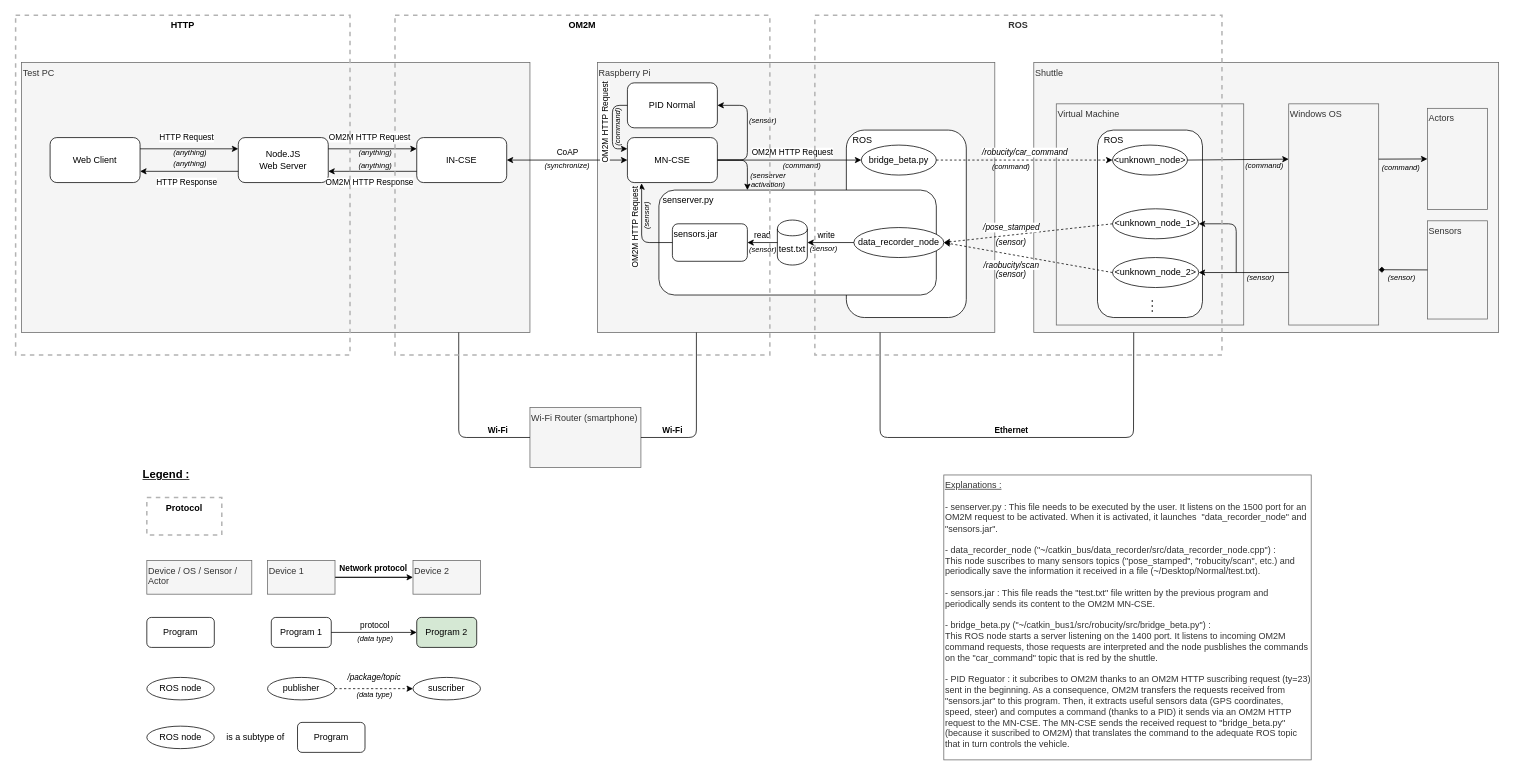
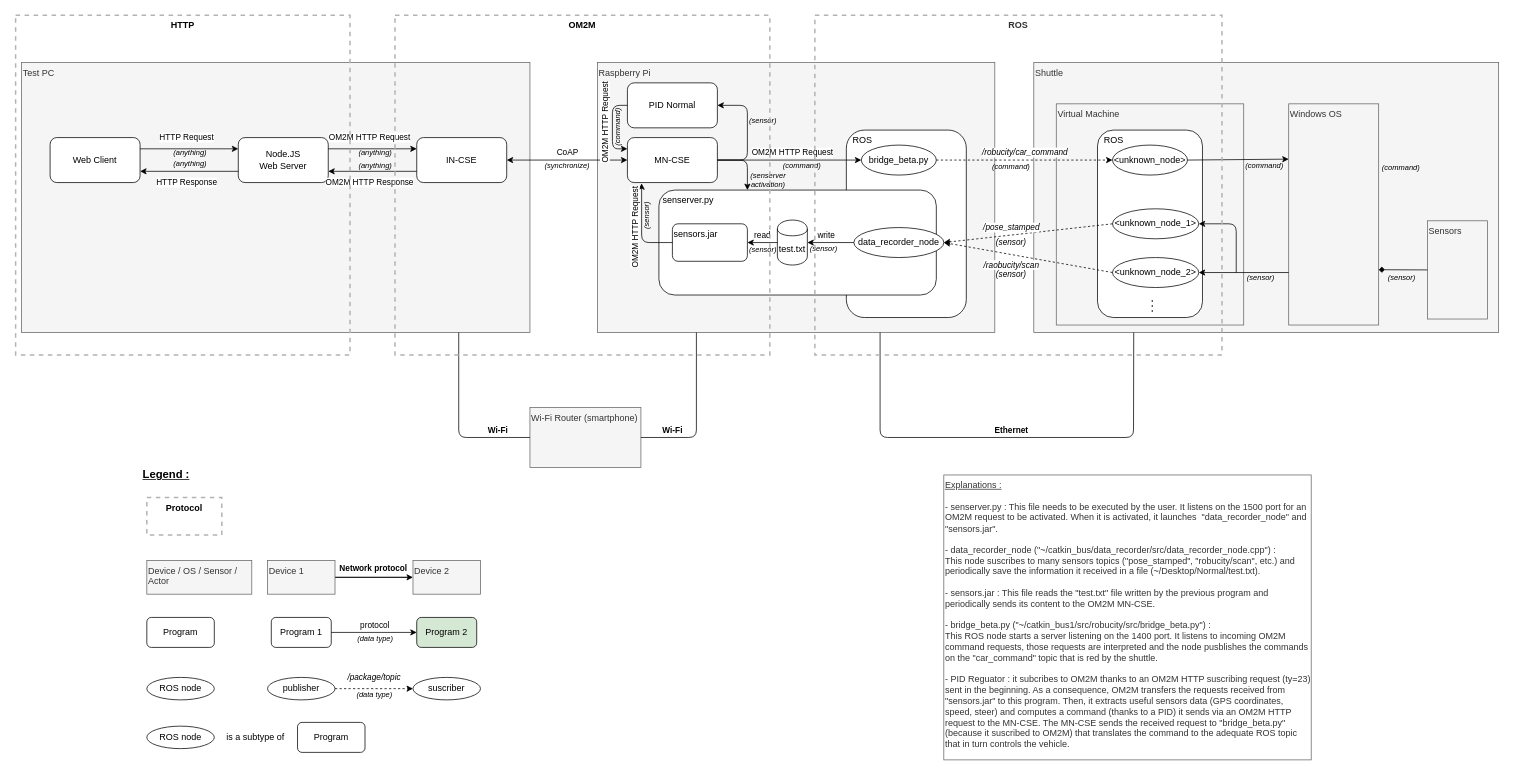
(1421, 159) -> none
(1458, 159) -> none
